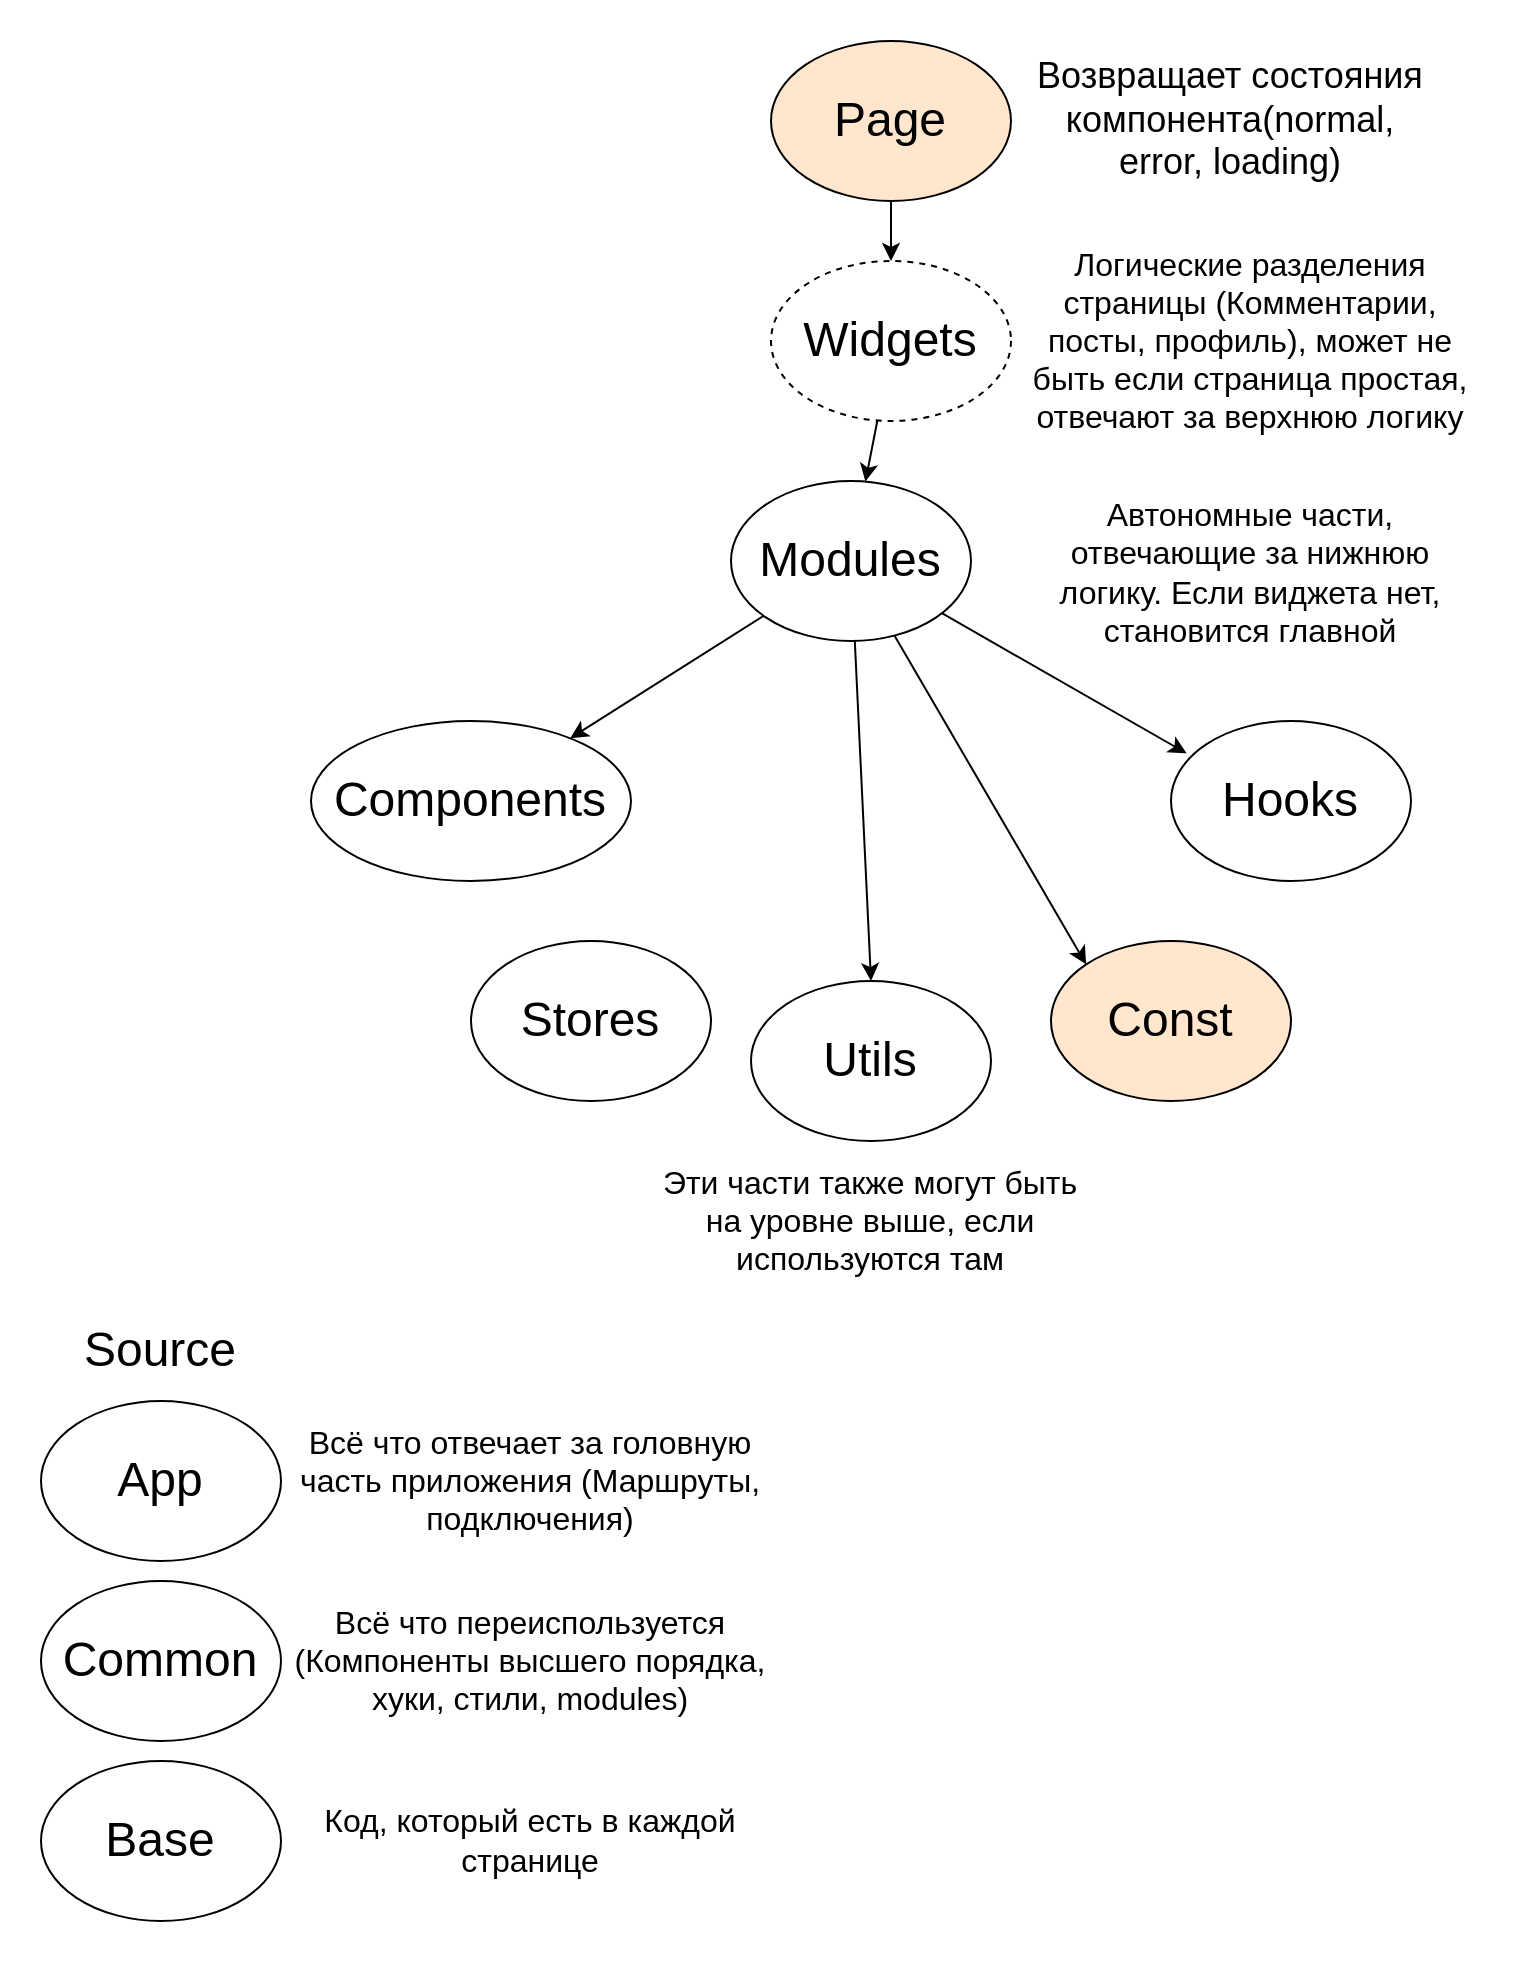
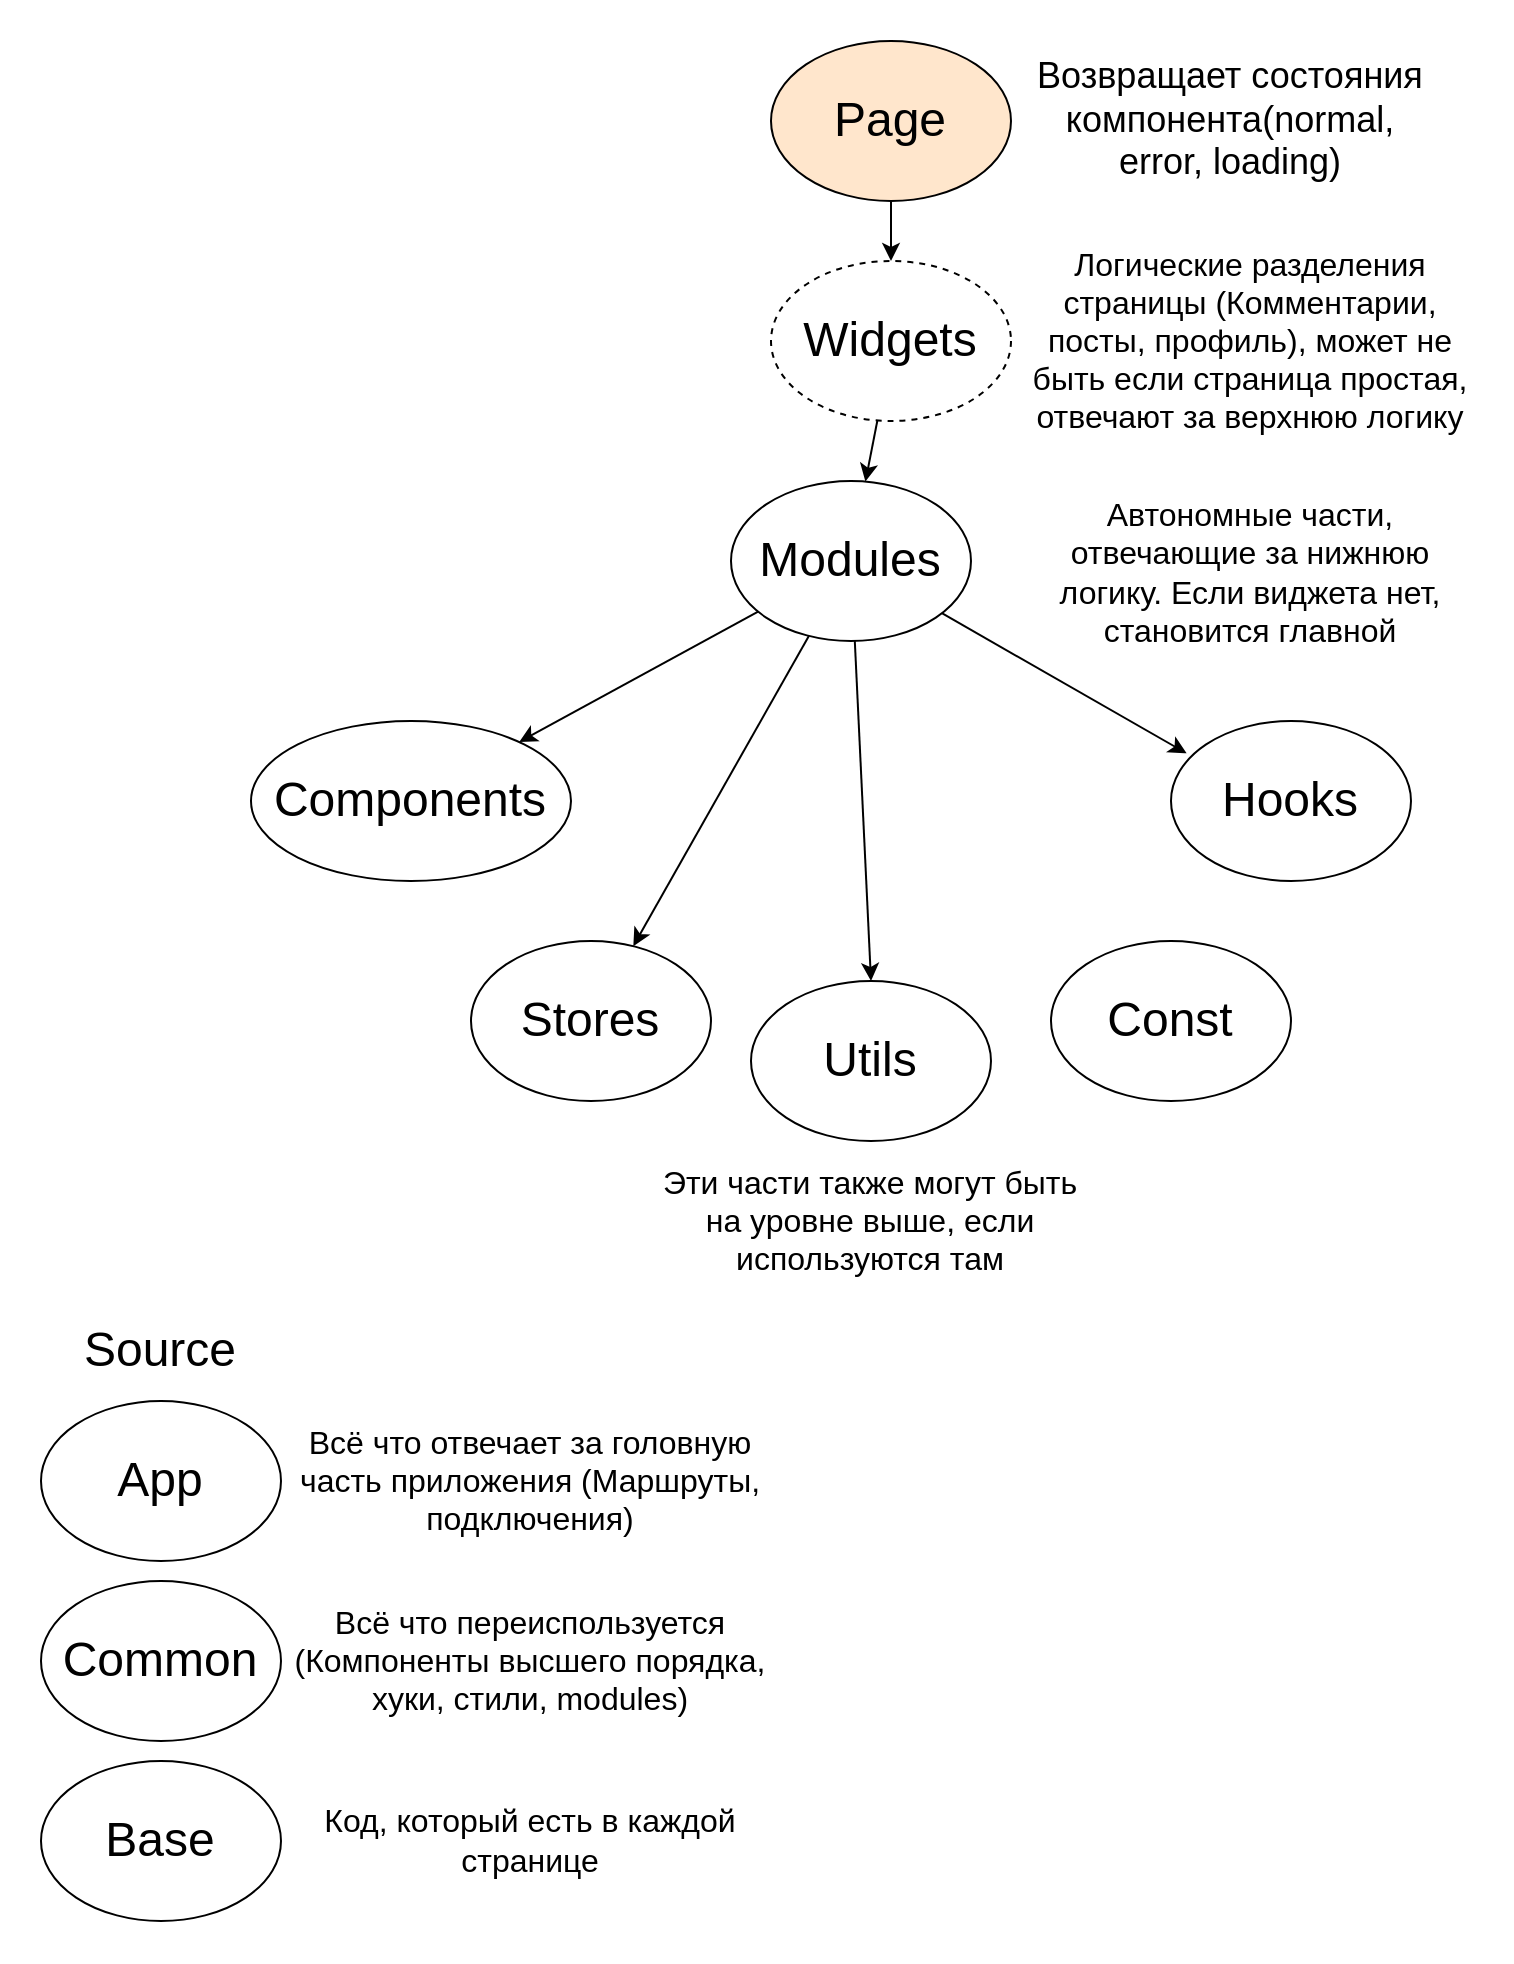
none -> (724, 785)
(987, 794) -> none
(471, 801) -> (411, 801)
(1171, 1021) -> (1171, 1021)
